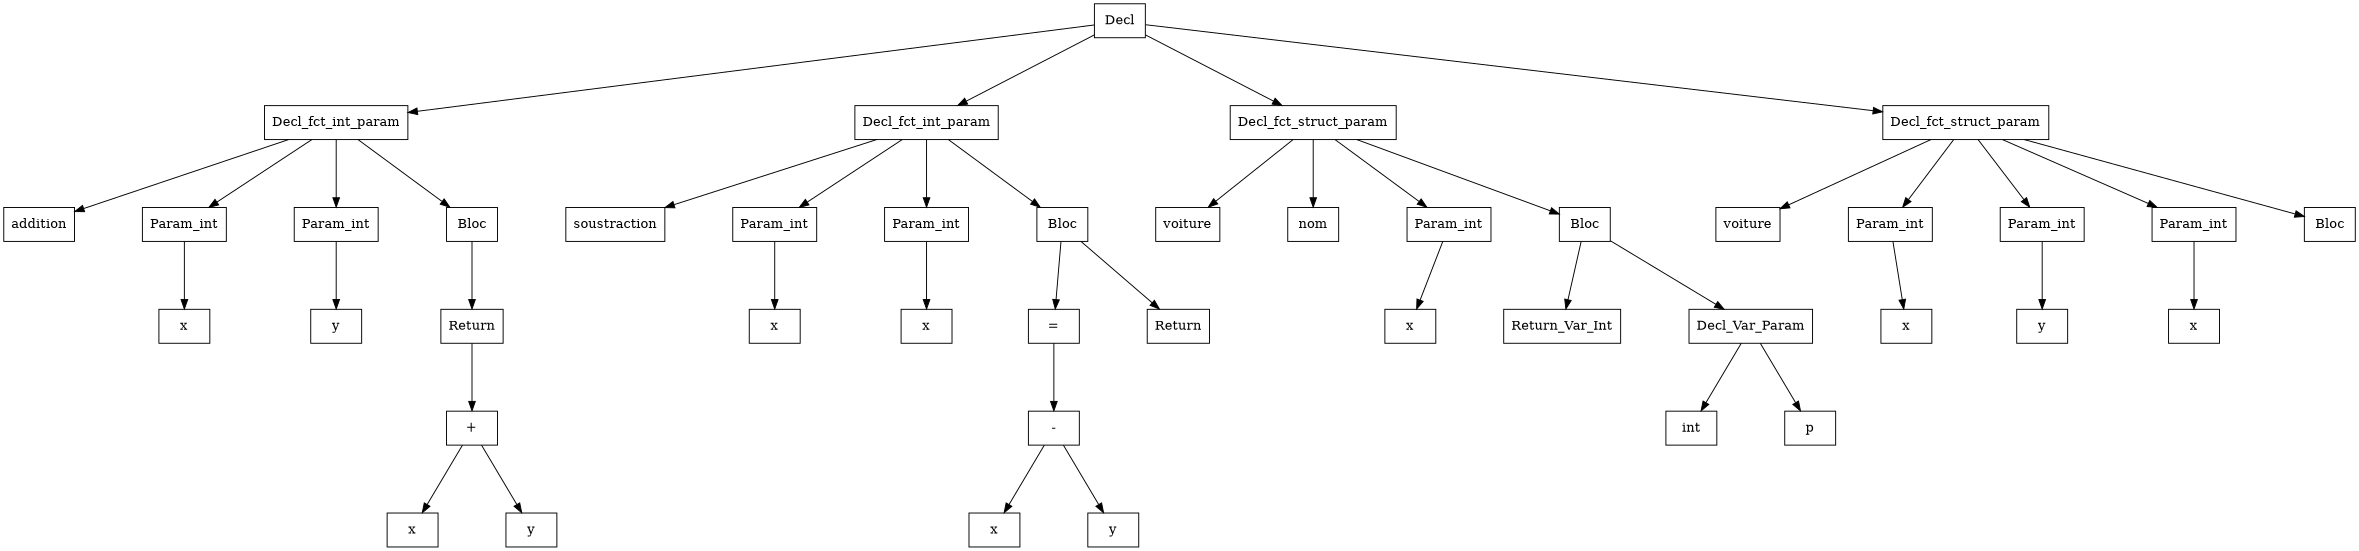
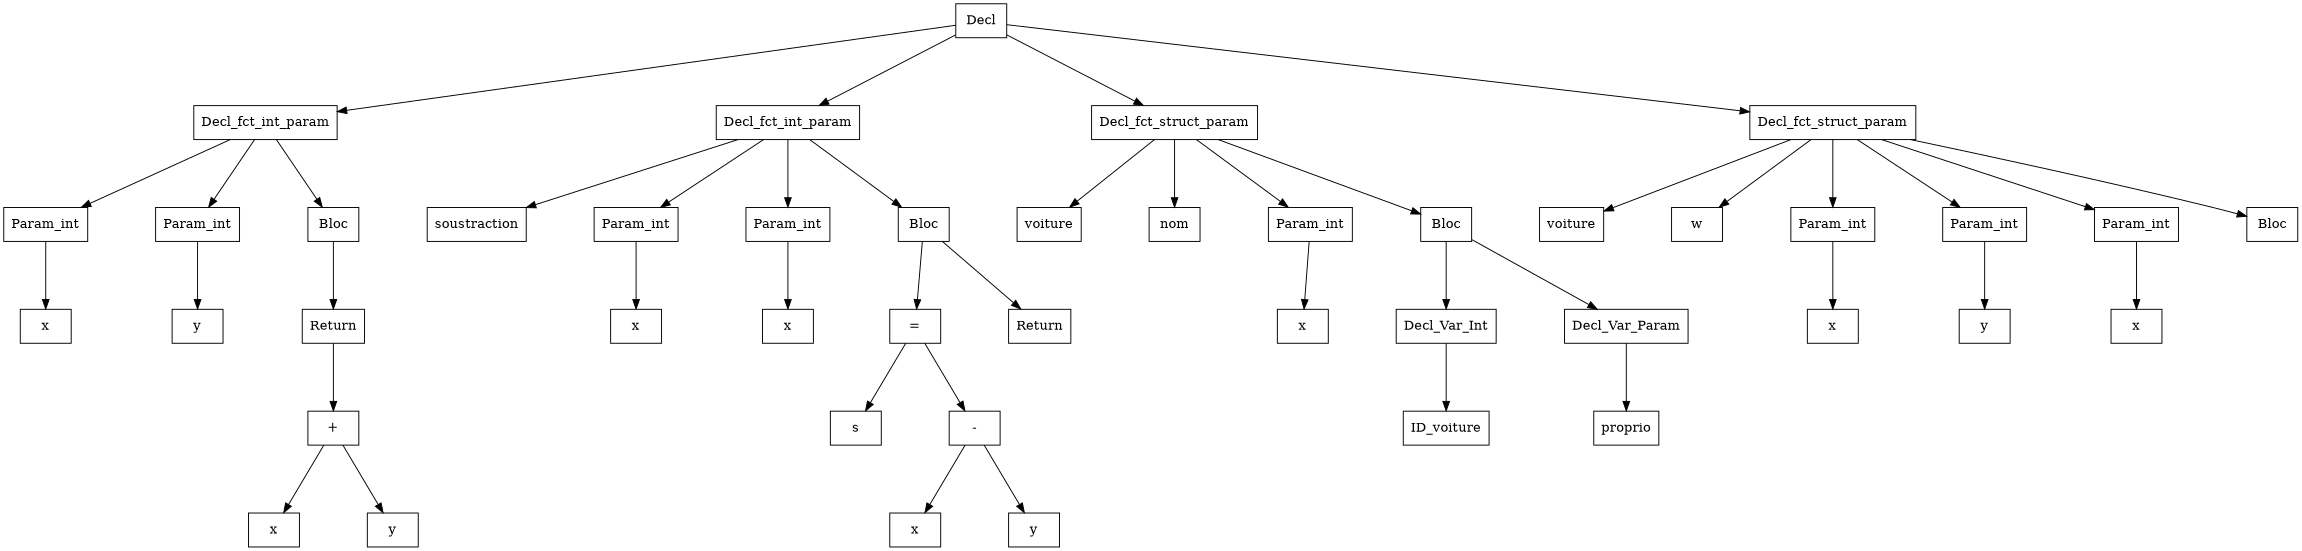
(39, 224) -> none
none -> (1697, 224)
(1562, 326) -> (1446, 326)
none -> (856, 428)
none -> (1446, 428)
(1691, 428) -> (1626, 428)
(1810, 428) -> none
